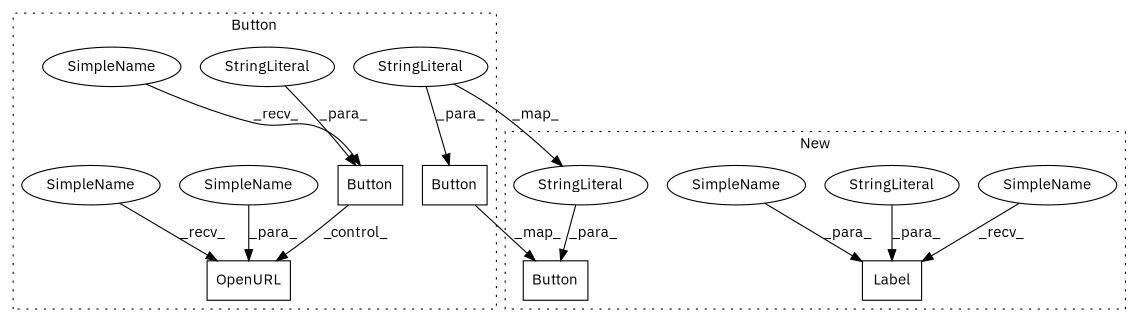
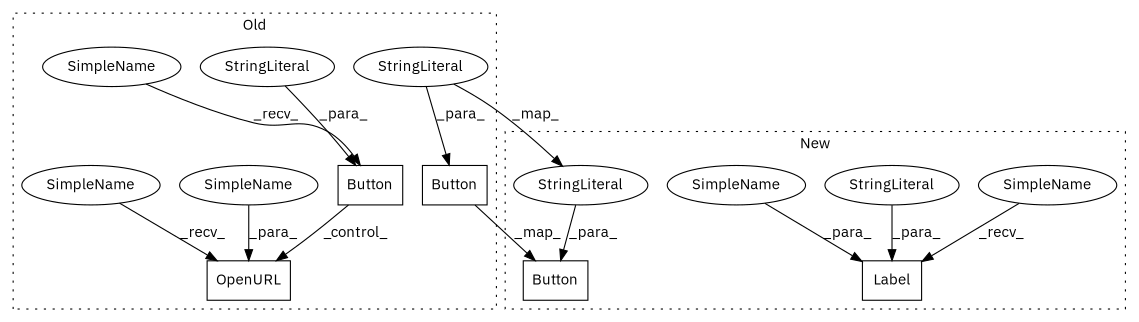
(255, 26) -> (255, 26)
